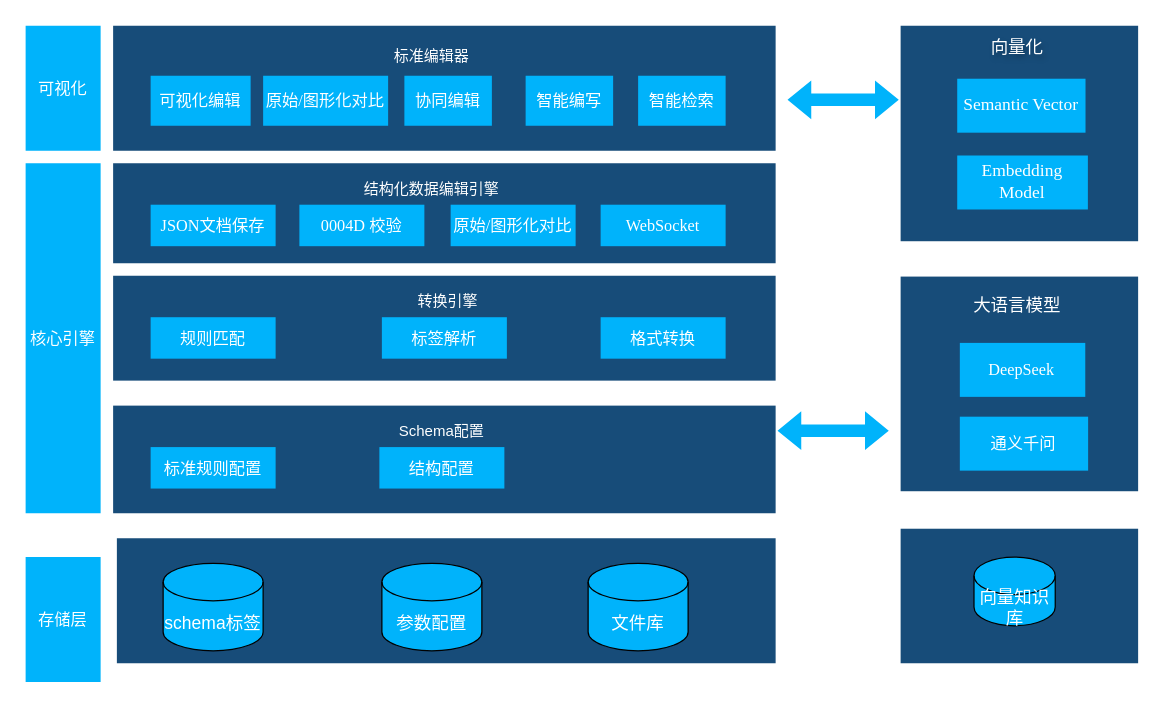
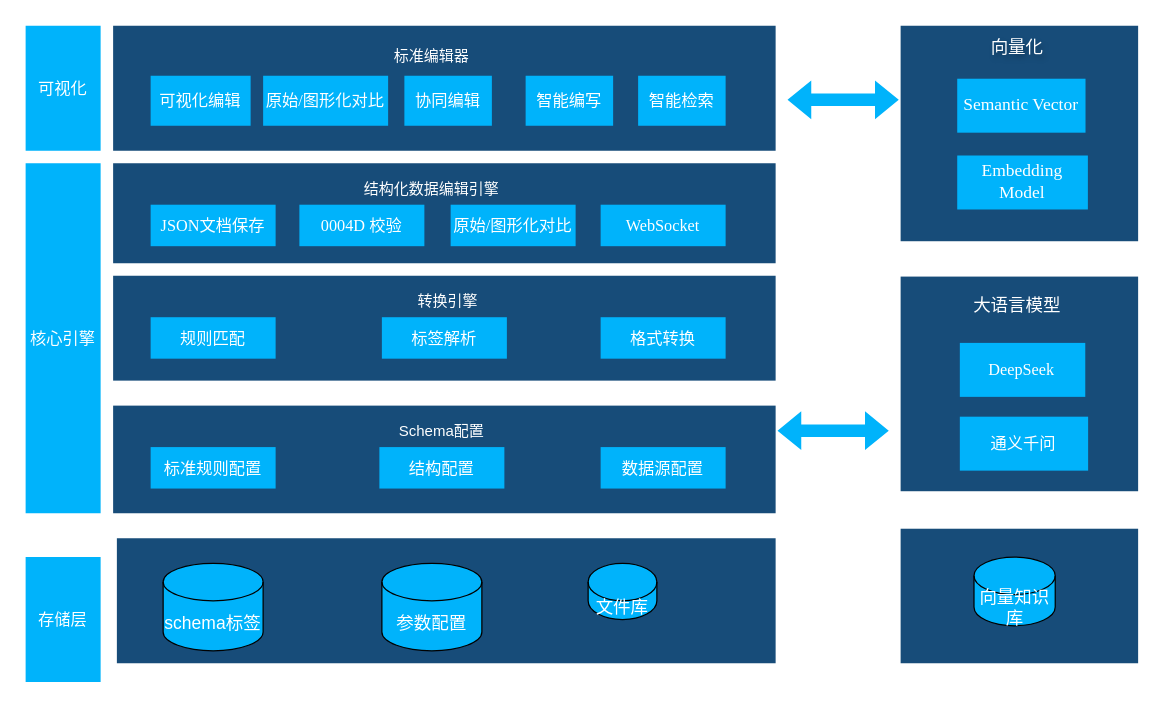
none -> (663, 468)
(638, 607) -> (623, 591)
